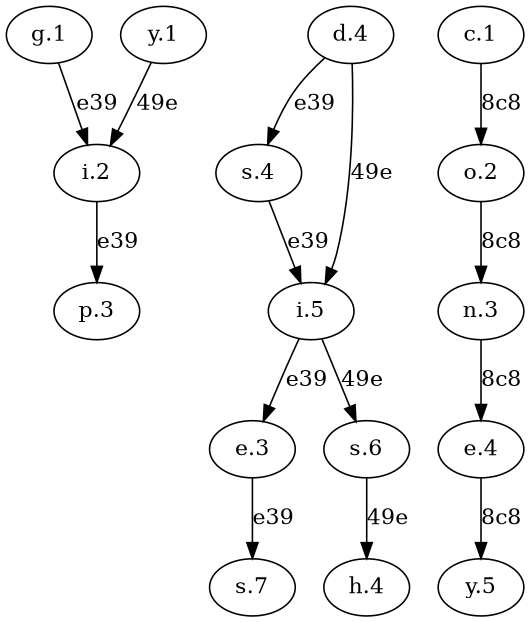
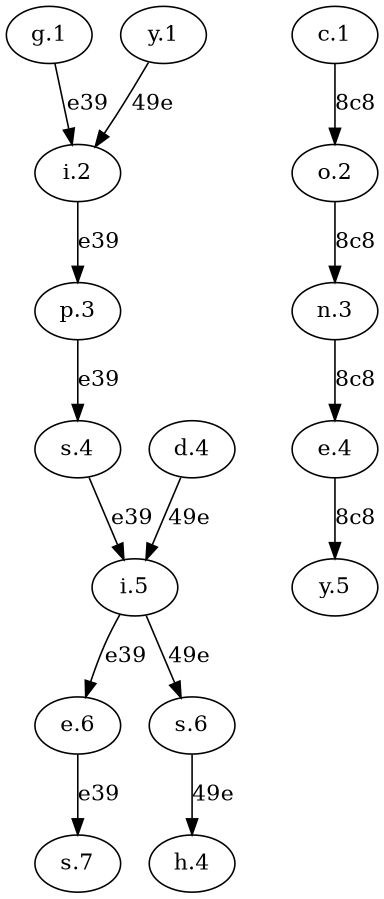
(295, 90) -> (78, 372)
(252, 449) -> (78, 725)
